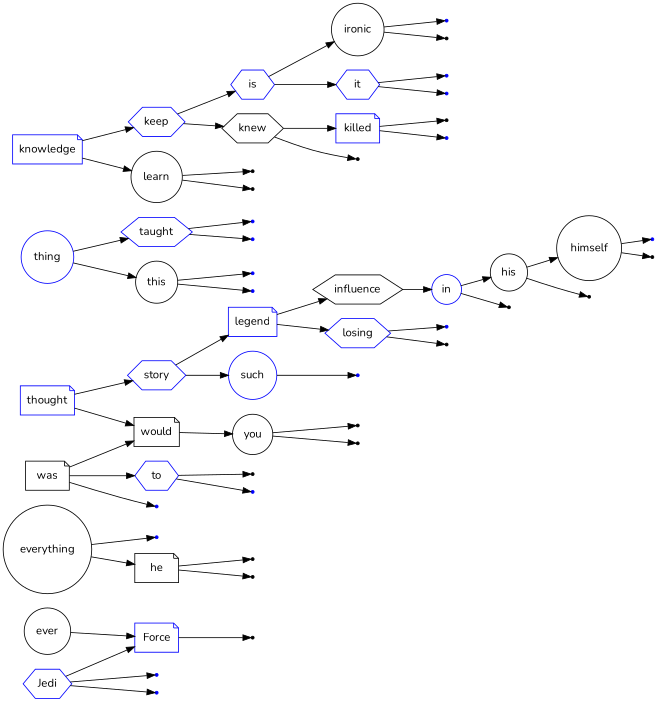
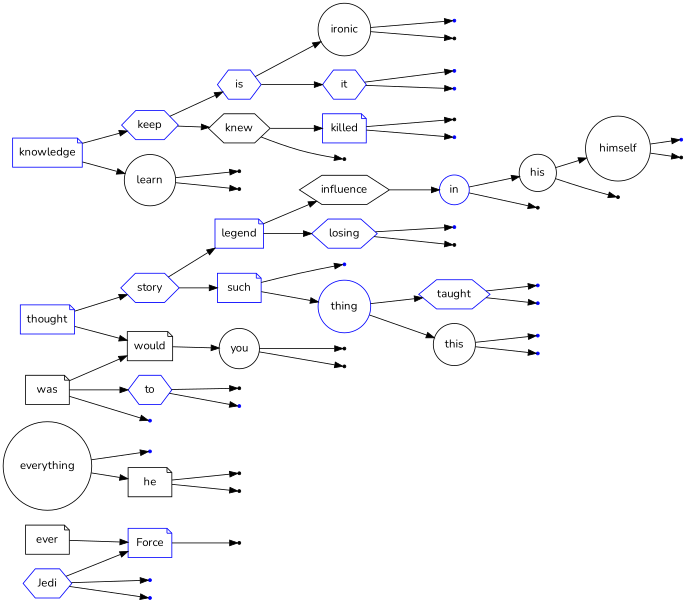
none -> (286, 296)
(253, 375) -> (239, 288)
(47, 631) -> (47, 540)
